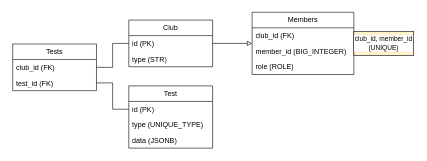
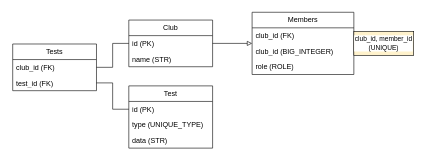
(300, 52) -> (295, 52)
(152, 60) -> (152, 60)
(156, 141) -> (152, 141)
